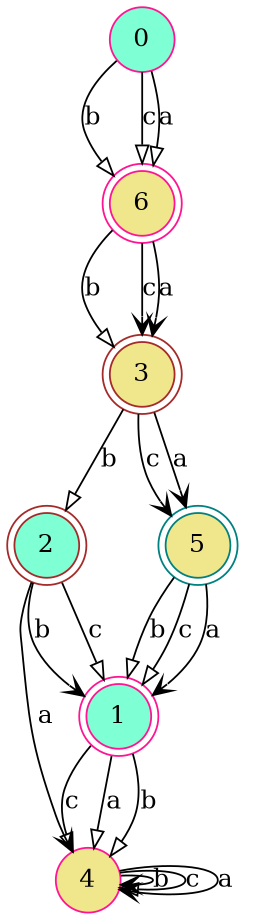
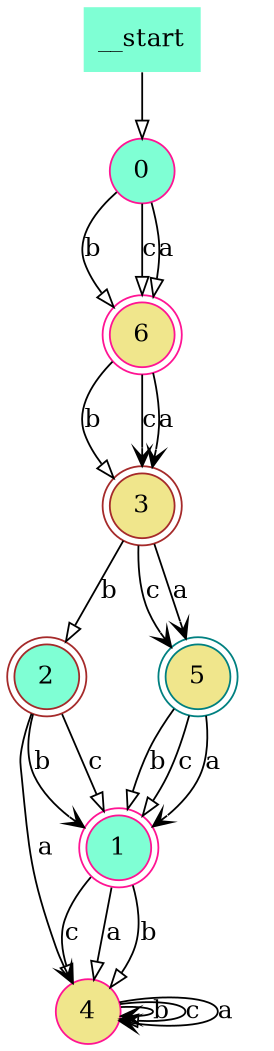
none -> (142, 40)
